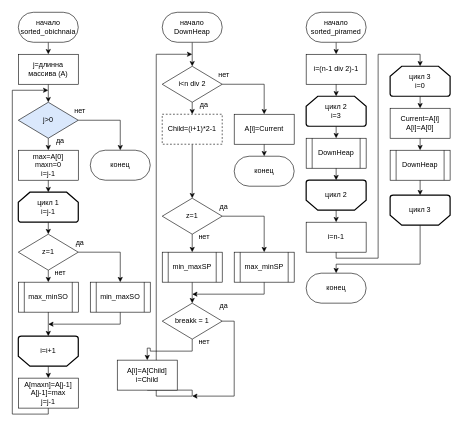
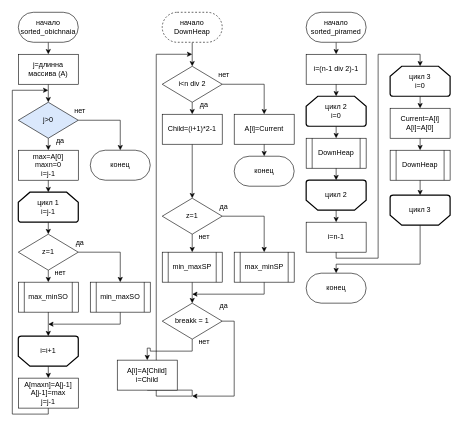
(192, 27) -> (192, 27)
(336, 111) -> (336, 111)
(192, 129) -> (192, 129)
